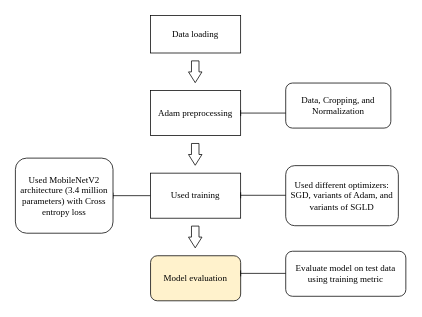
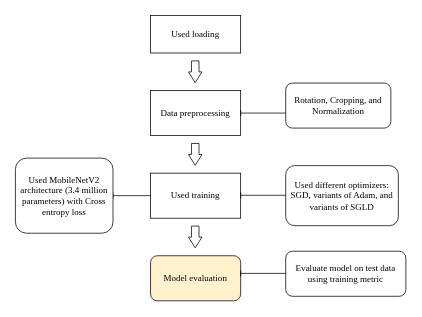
(195, 34) -> (195, 34)
(338, 105) -> (338, 105)
(195, 113) -> (195, 113)
